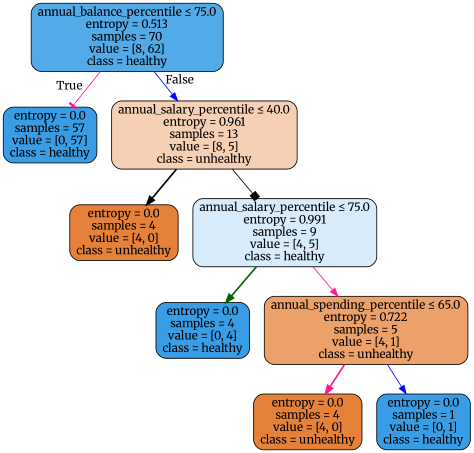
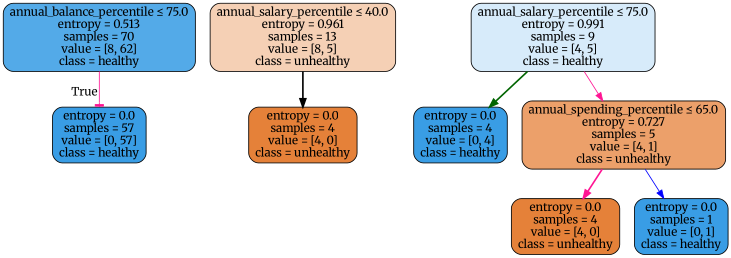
(163, 83) -> none
(242, 181) -> none
(366, 318) -> (624, 122)
